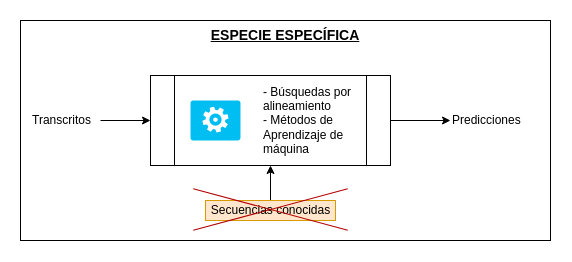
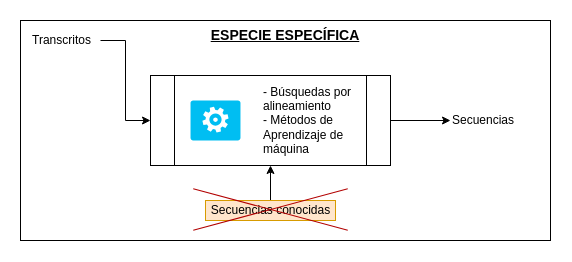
(66, 121) -> (66, 41)
(490, 121) -> (485, 121)
